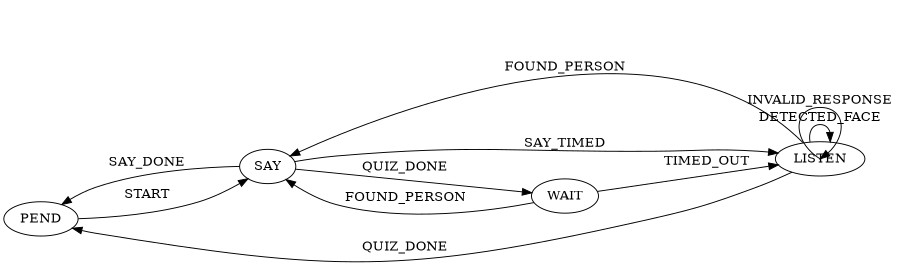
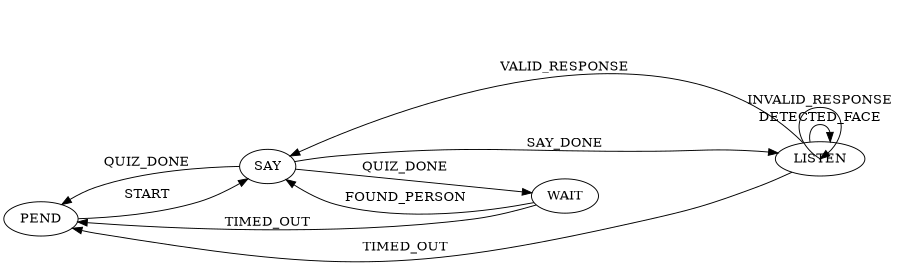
(565, 67) -> (565, 67)
(565, 143) -> (565, 143)
(147, 162) -> (147, 162)
(683, 179) -> (313, 230)
(405, 247) -> (405, 247)
